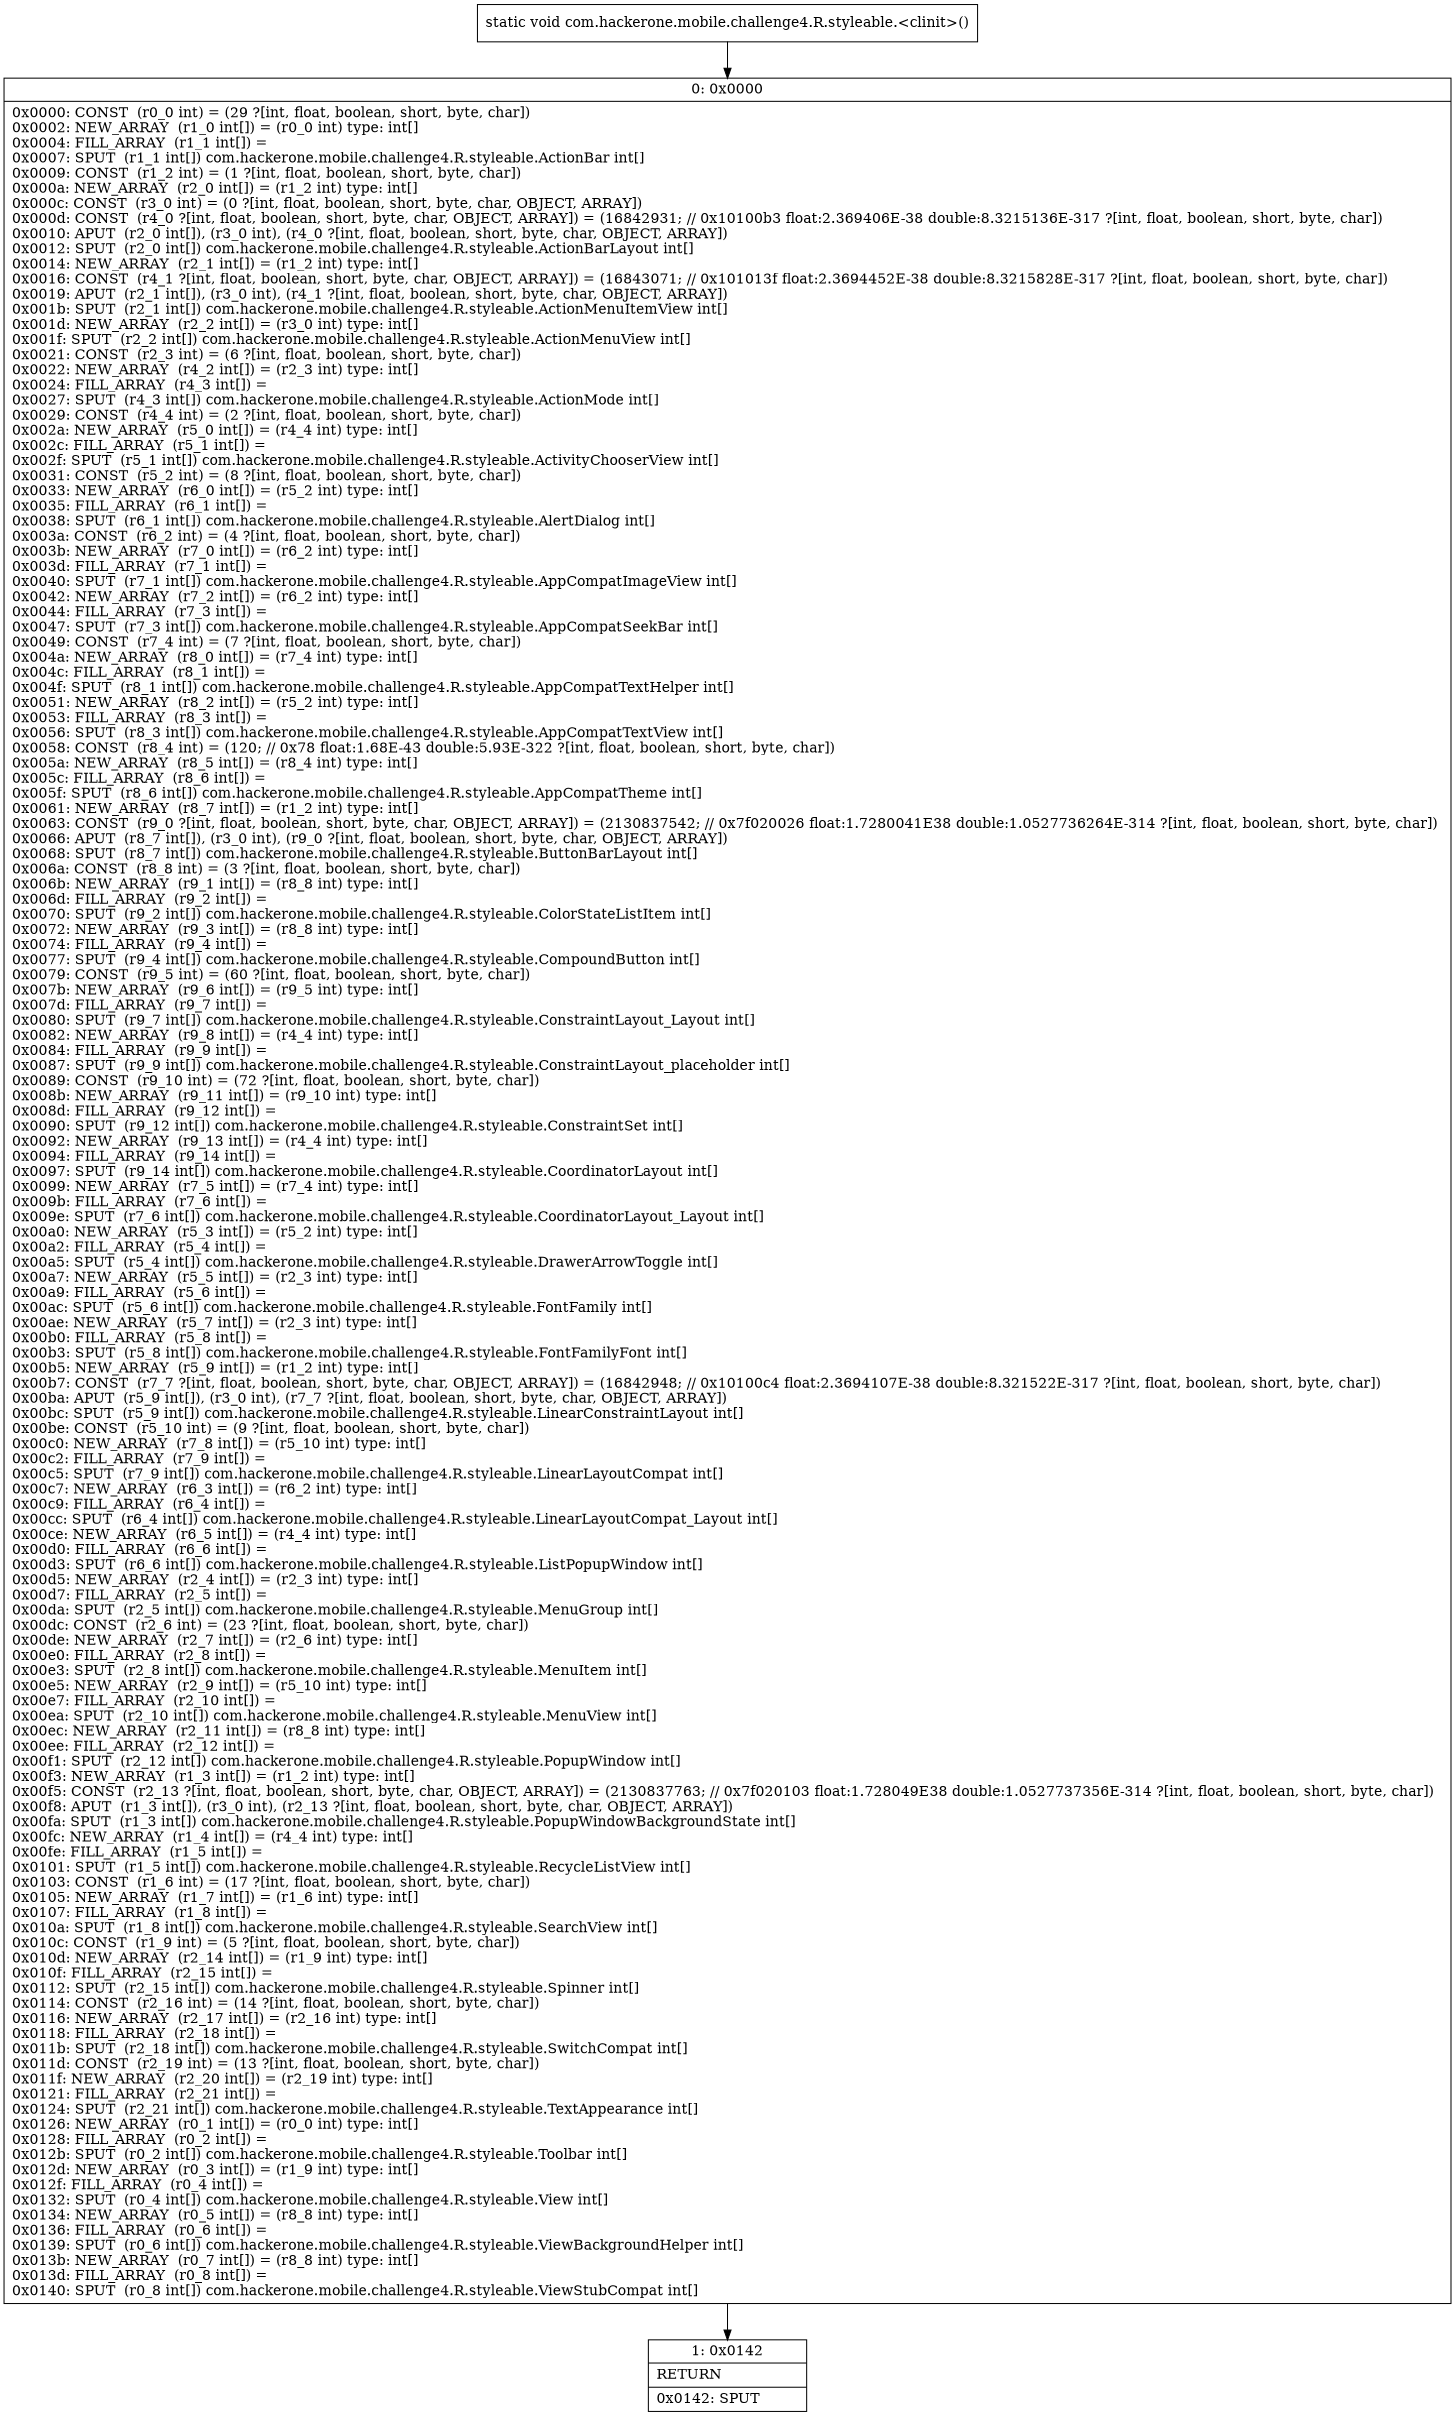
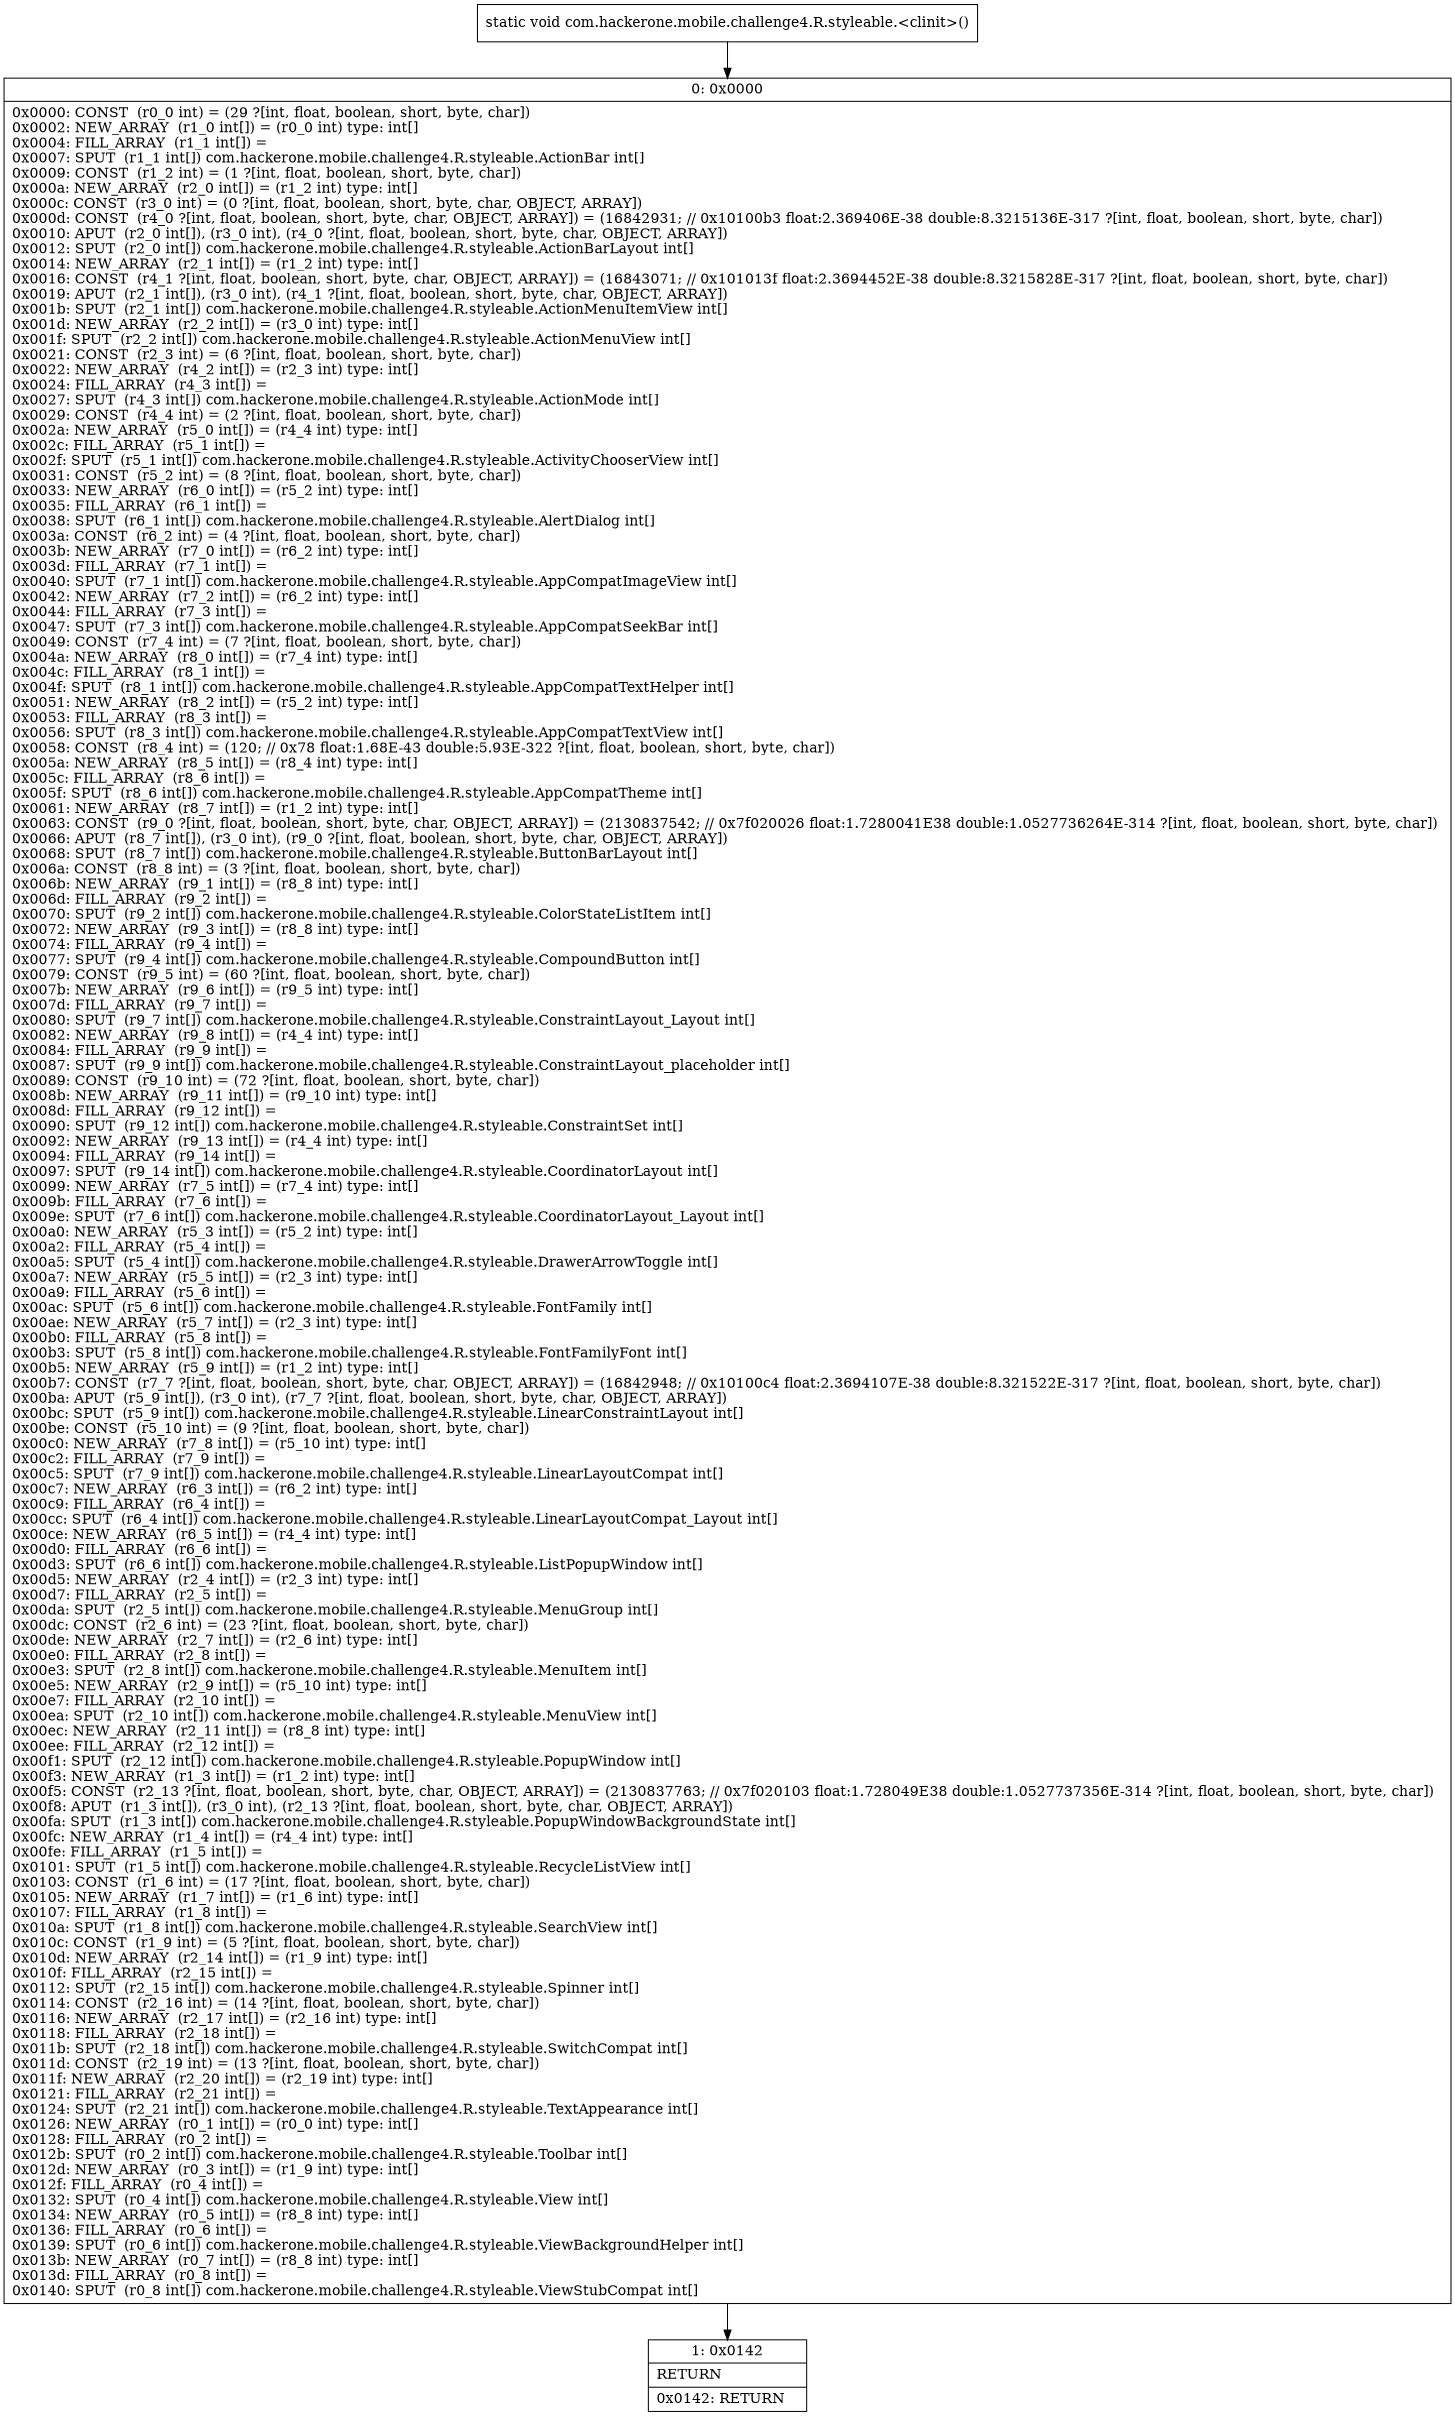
(715, 2399) -> (728, 2399)
